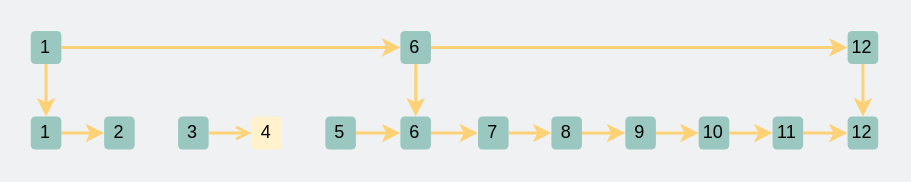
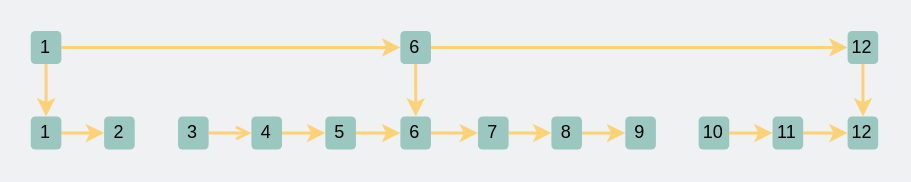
(267, 133) -> (267, 133)
none -> (297, 133)
(671, 133) -> none
